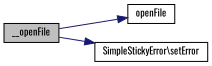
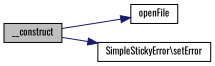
(31, 33) -> (33, 33)
